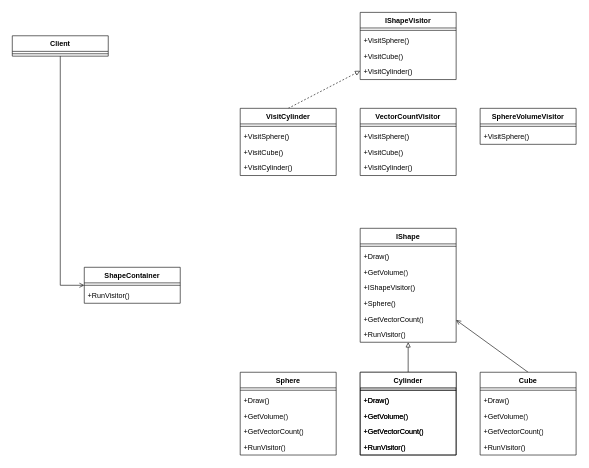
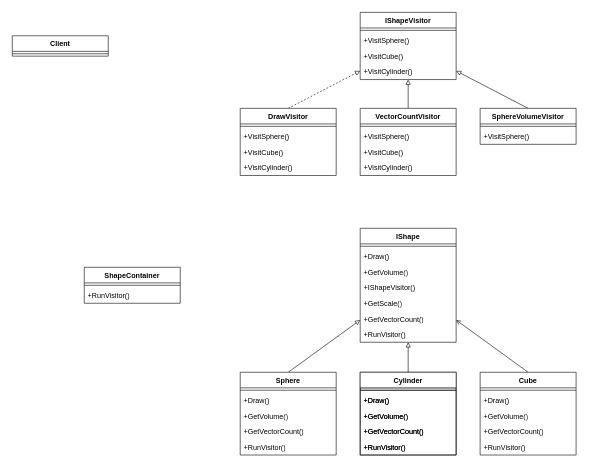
none -> (494, 91)
none -> (408, 97)
(288, 117) -> (288, 117)
(60, 182) -> none
(382, 304) -> (385, 304)
none -> (322, 348)
